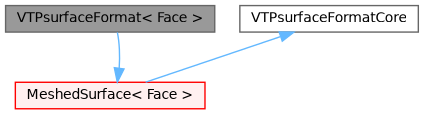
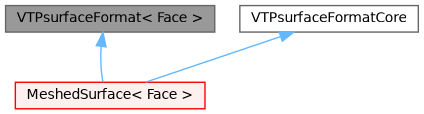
(119, 50) -> (101, 64)
